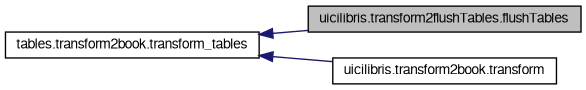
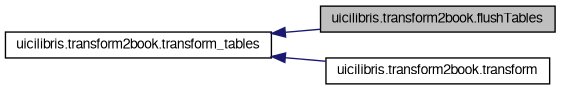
(445, 19) -> (438, 19)
(132, 45) -> (138, 45)
